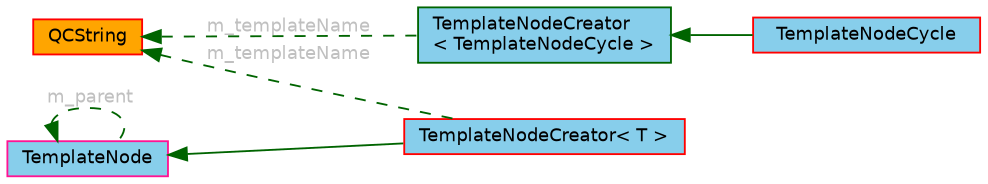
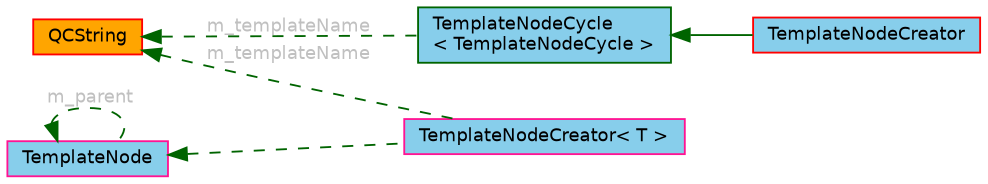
(545, 35) -> (545, 35)
(867, 35) -> (867, 35)
(545, 137) -> (545, 137)
(295, 149) -> (295, 149)
